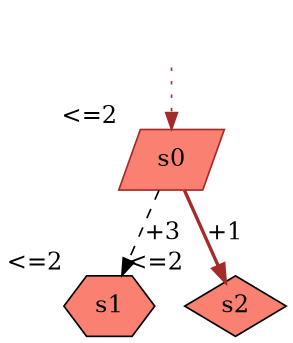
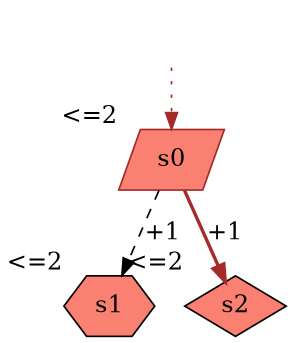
(163, 233) -> (163, 233)
